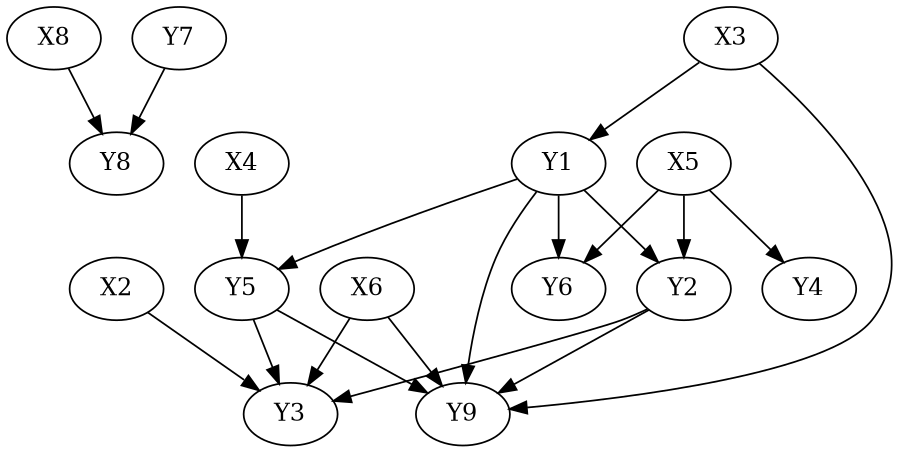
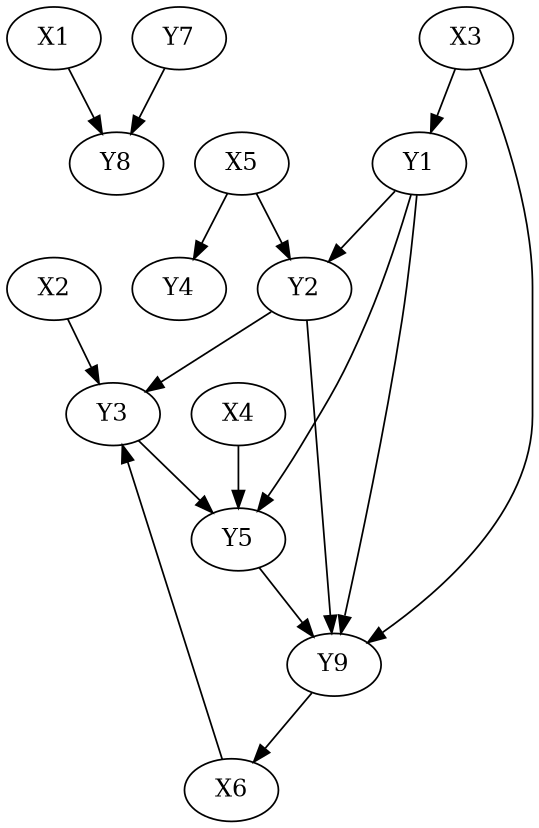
(54, 38) -> (54, 38)
(559, 289) -> none
(263, 343) -> (169, 471)
(410, 345) -> (289, 721)
